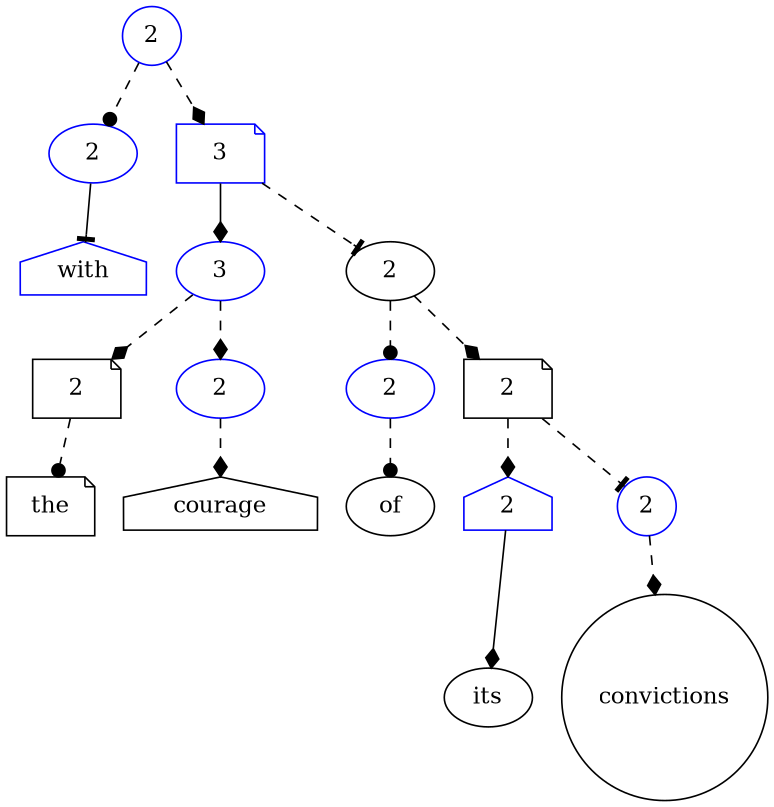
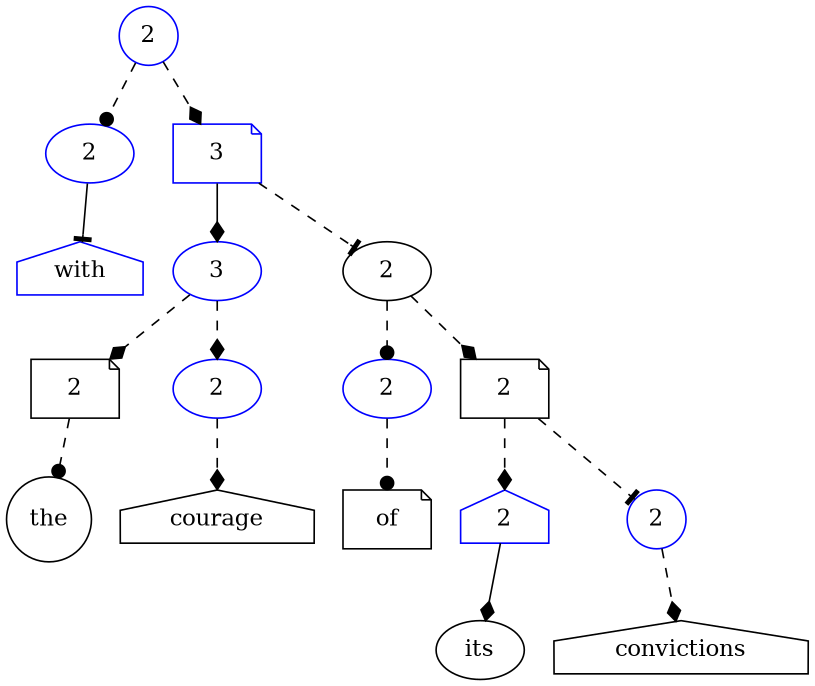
(51, 506) -> (49, 519)
(390, 506) -> (387, 519)
(665, 698) -> (681, 650)
